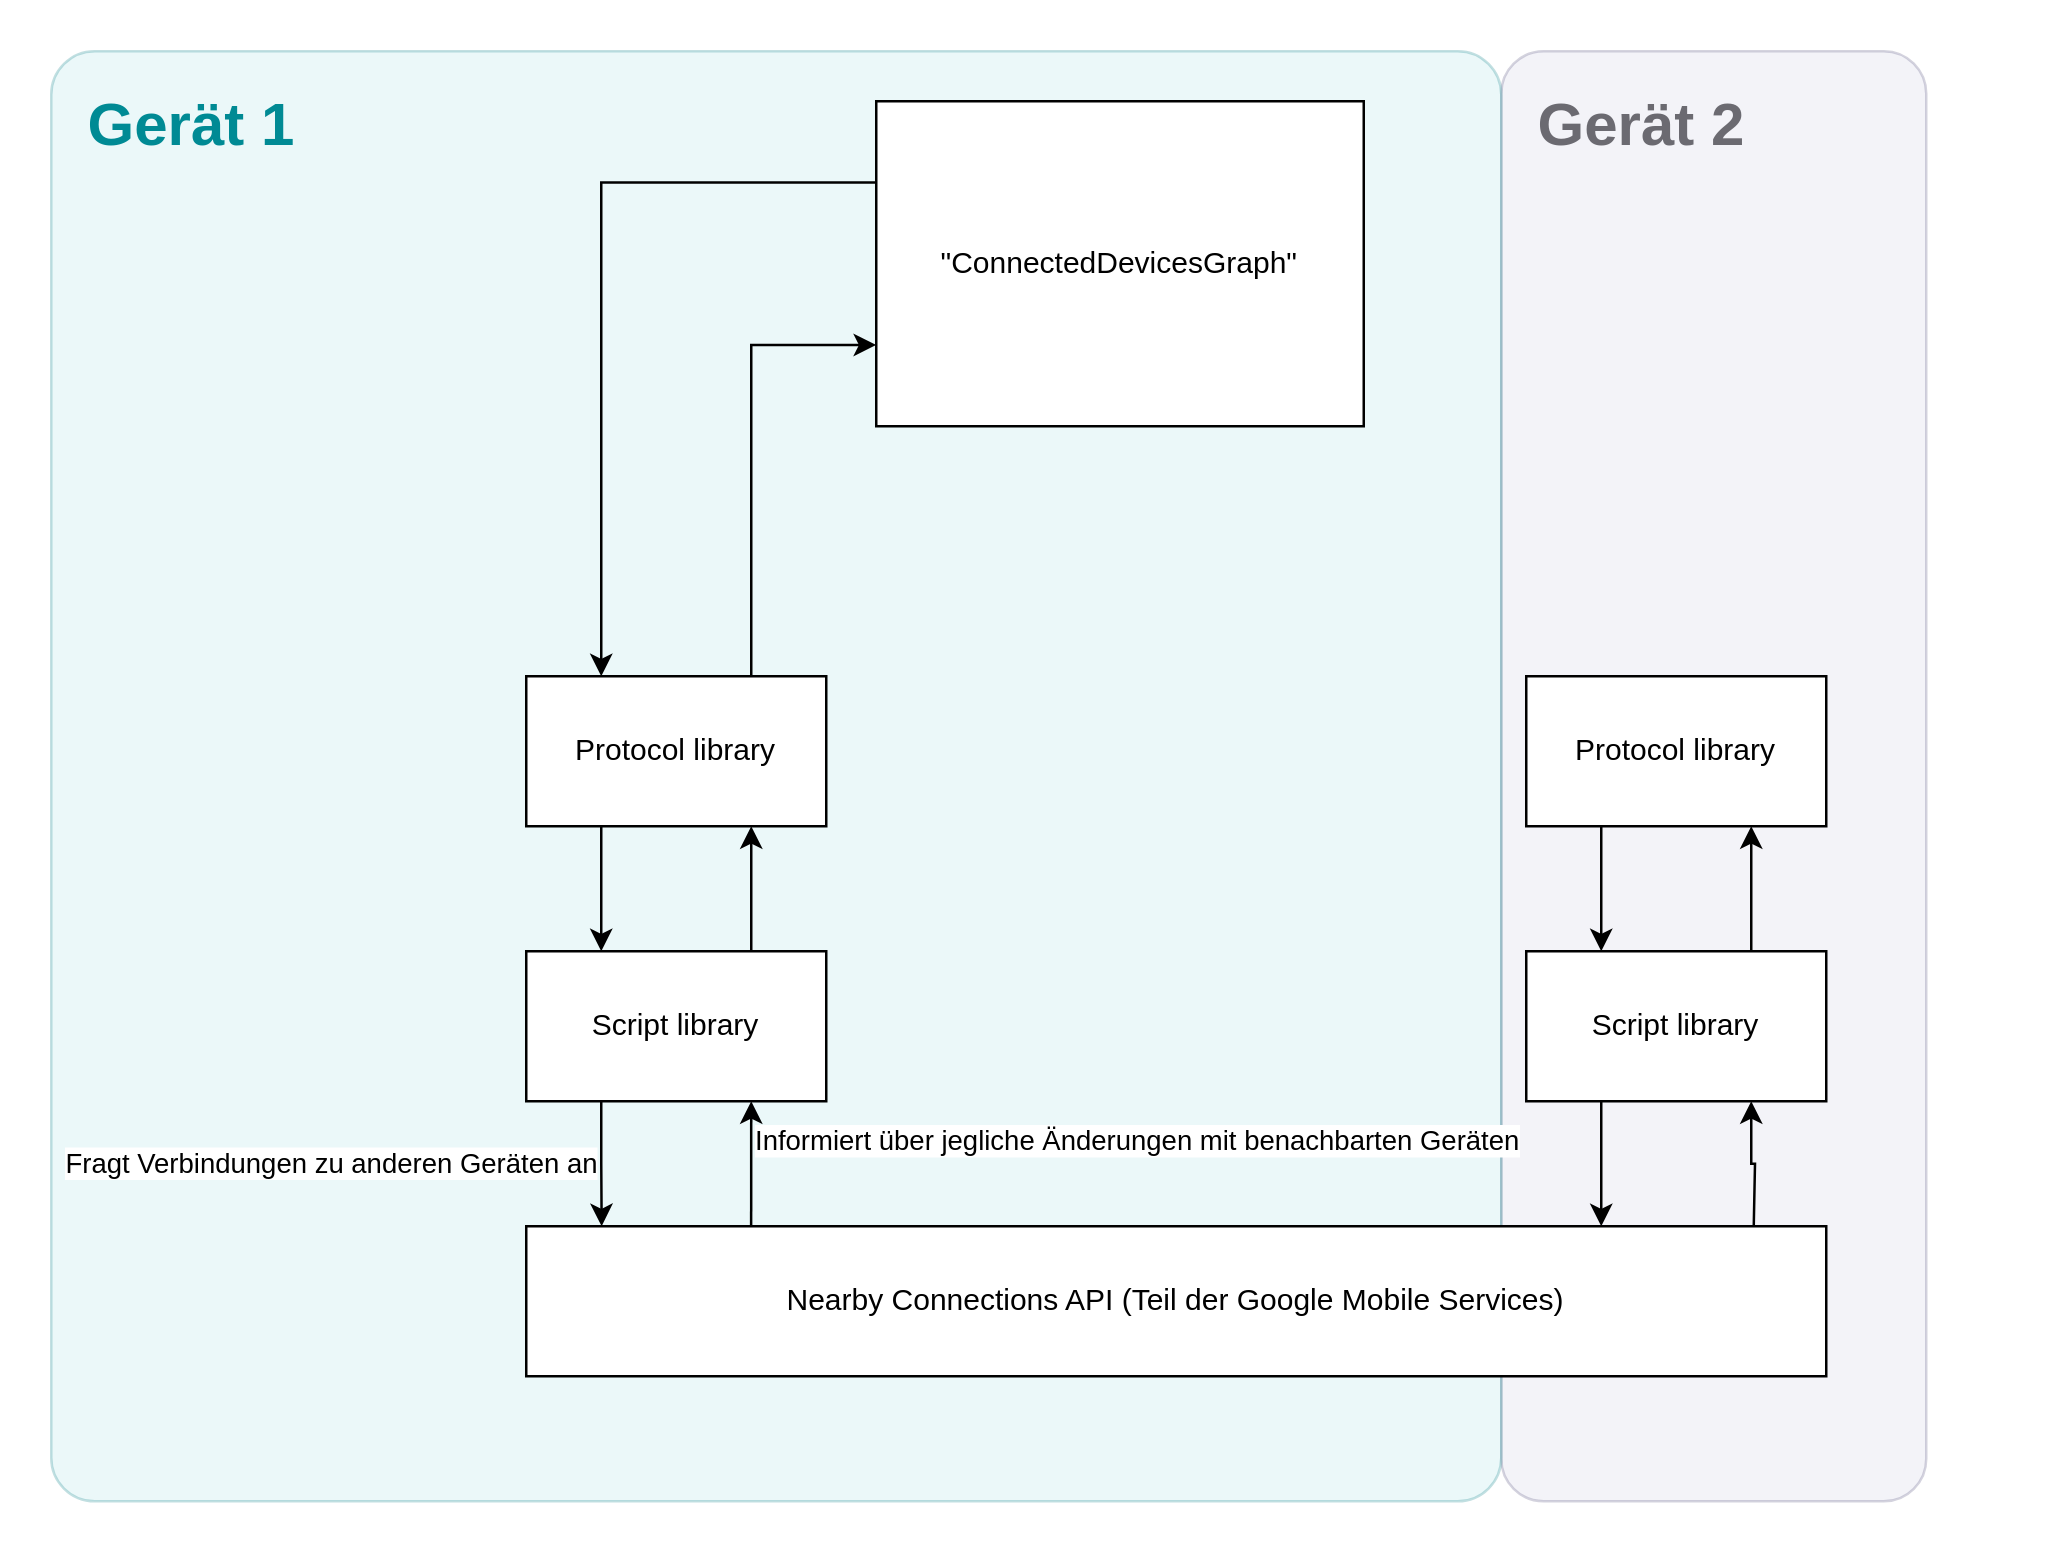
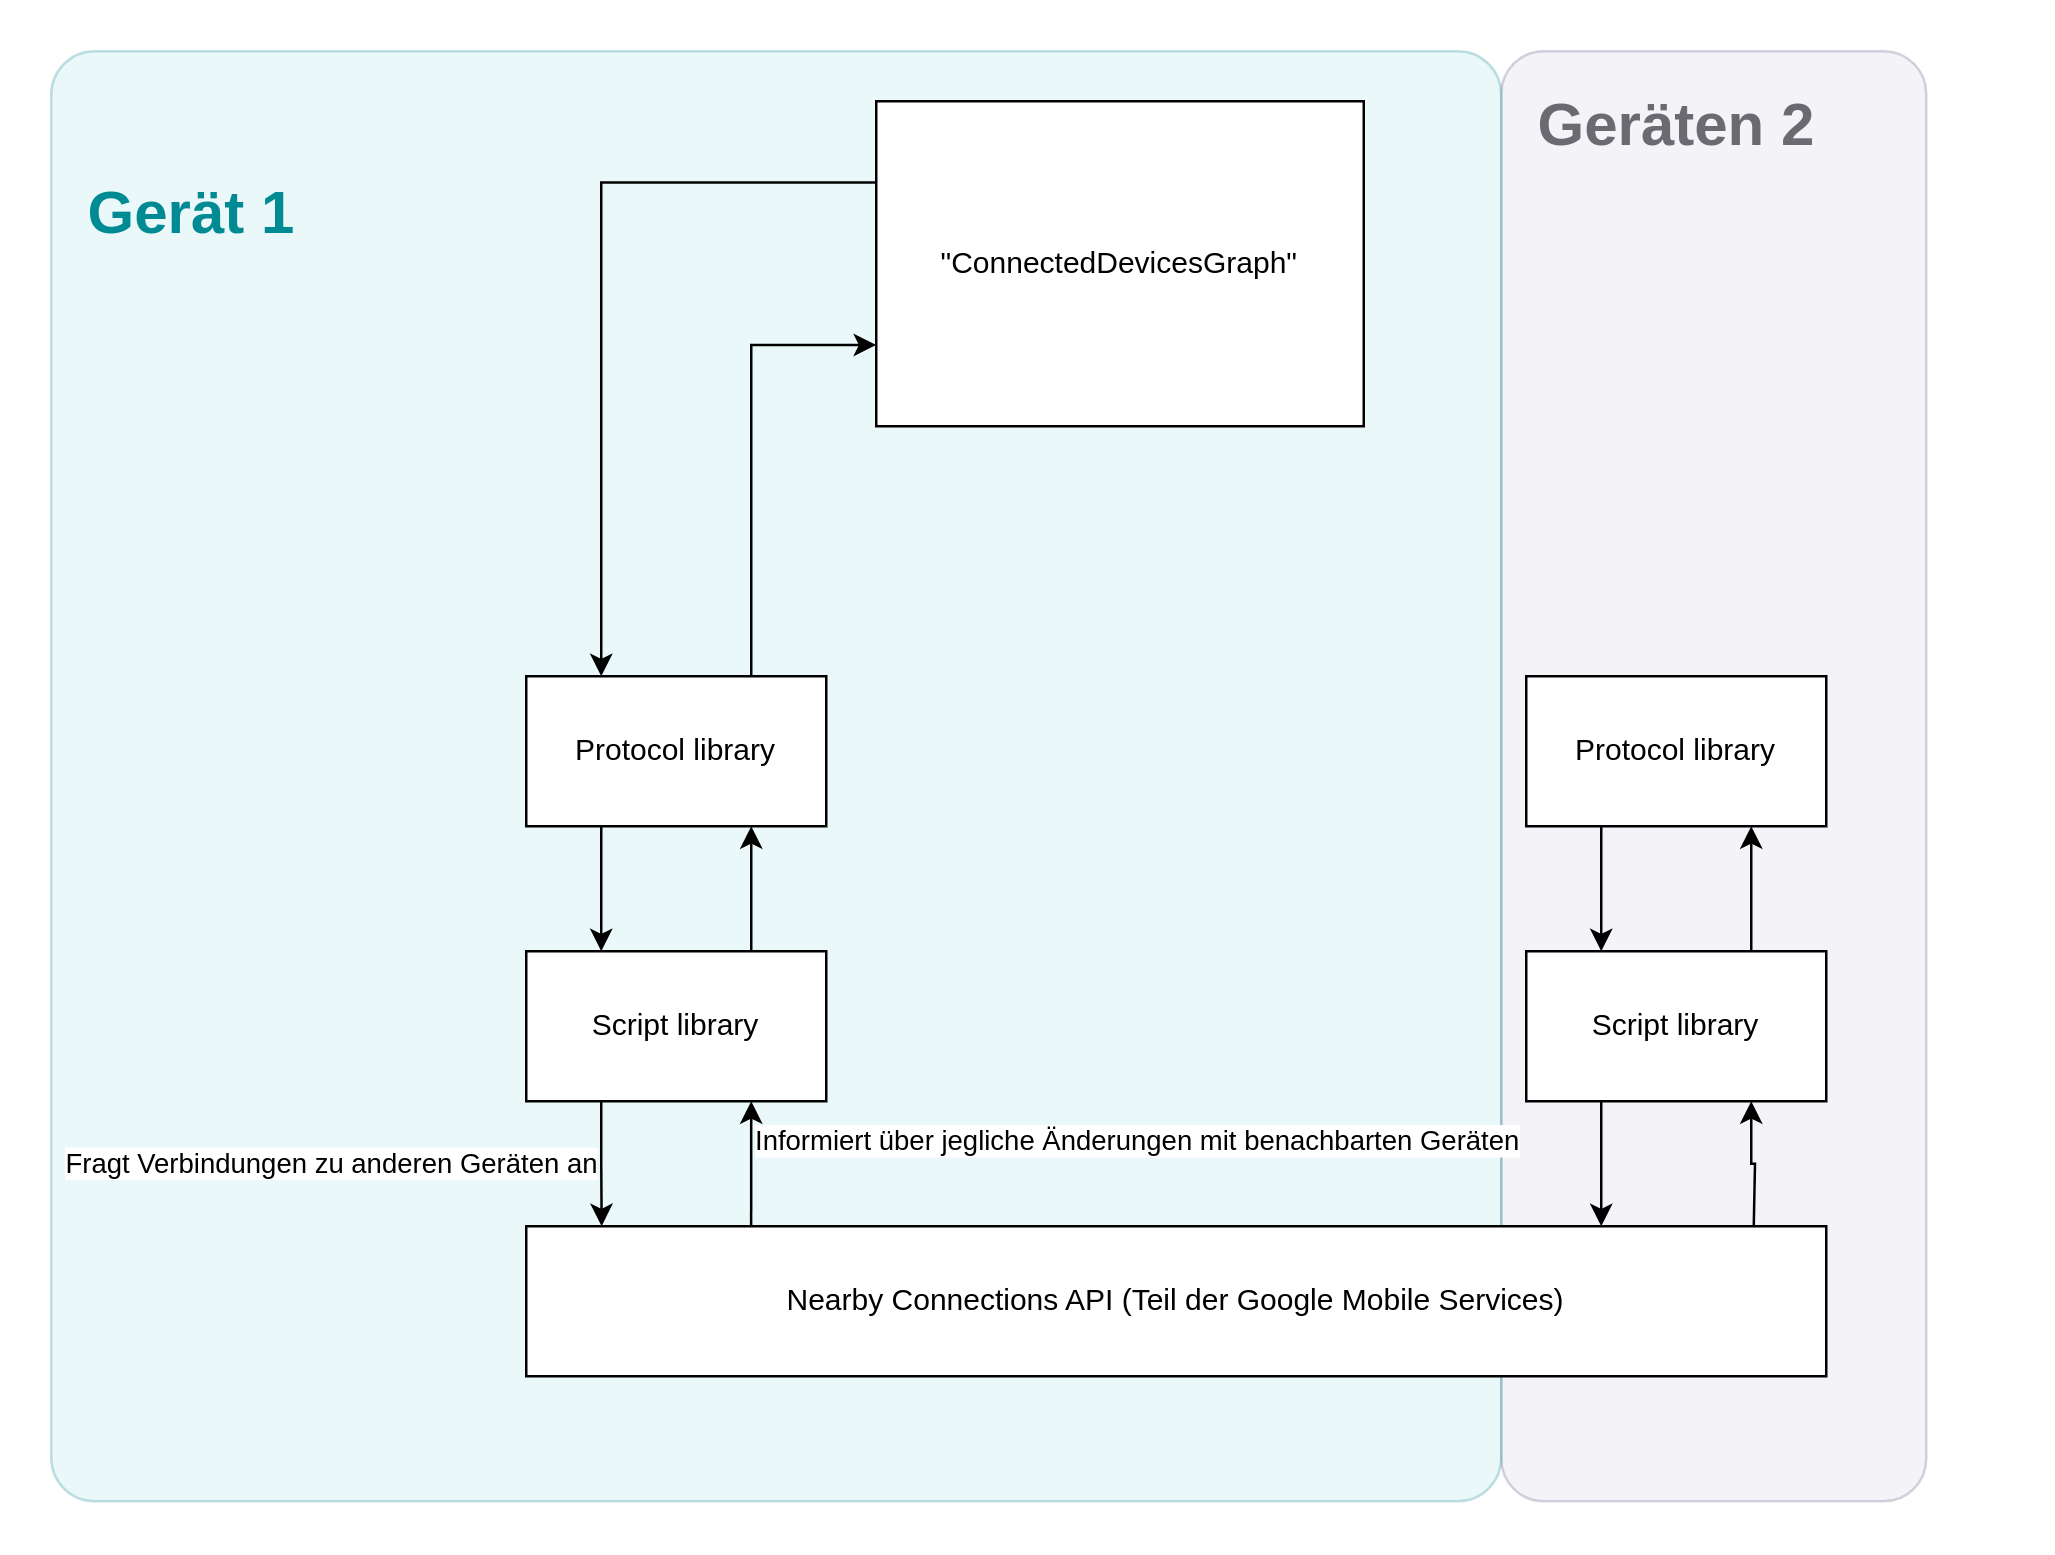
(1594, 69) -> (1610, 69)
(314, 226) -> (314, 314)
